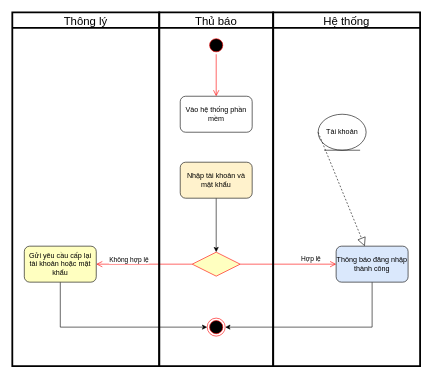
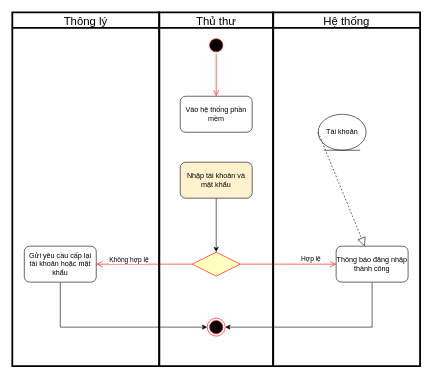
(216, 21) -> (216, 21)
(60, 264) -> (60, 264)
(372, 264) -> (372, 264)
